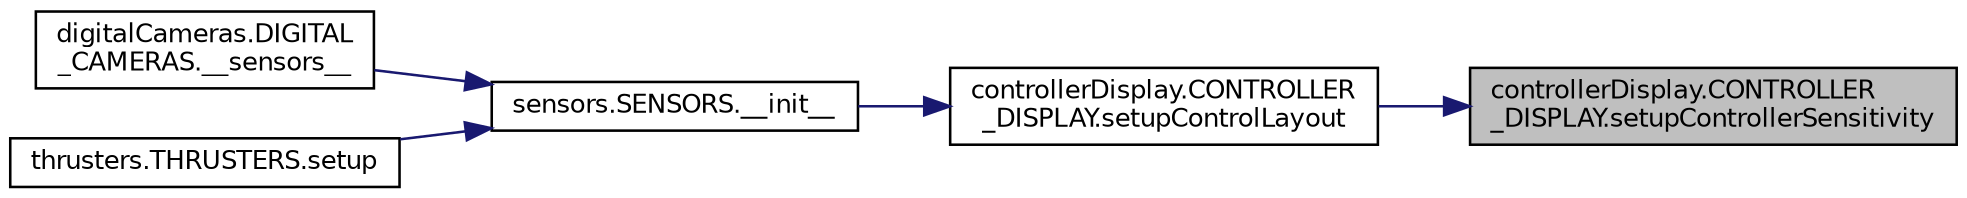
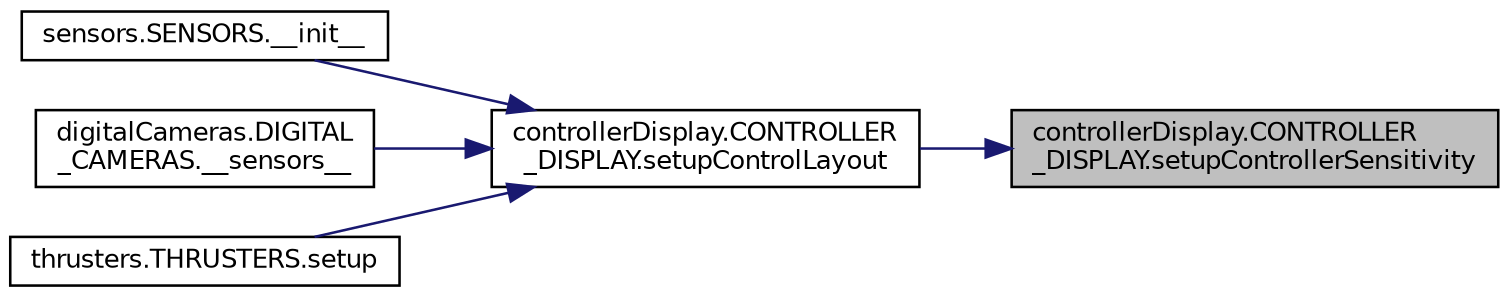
(420, 76) -> (420, 149)
(433, 135) -> (412, 215)
